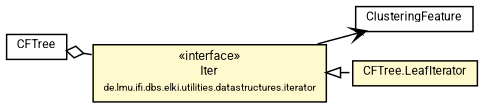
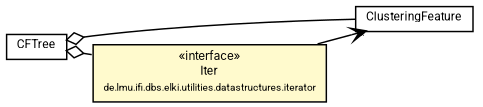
none -> (219, 25)
(414, 73) -> none
